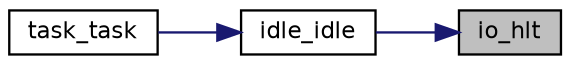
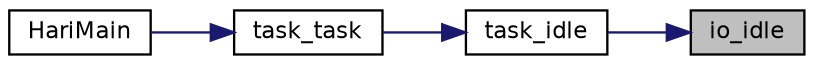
none -> (80, 32)
(308, 32) -> (537, 32)
(510, 32) -> (748, 32)
